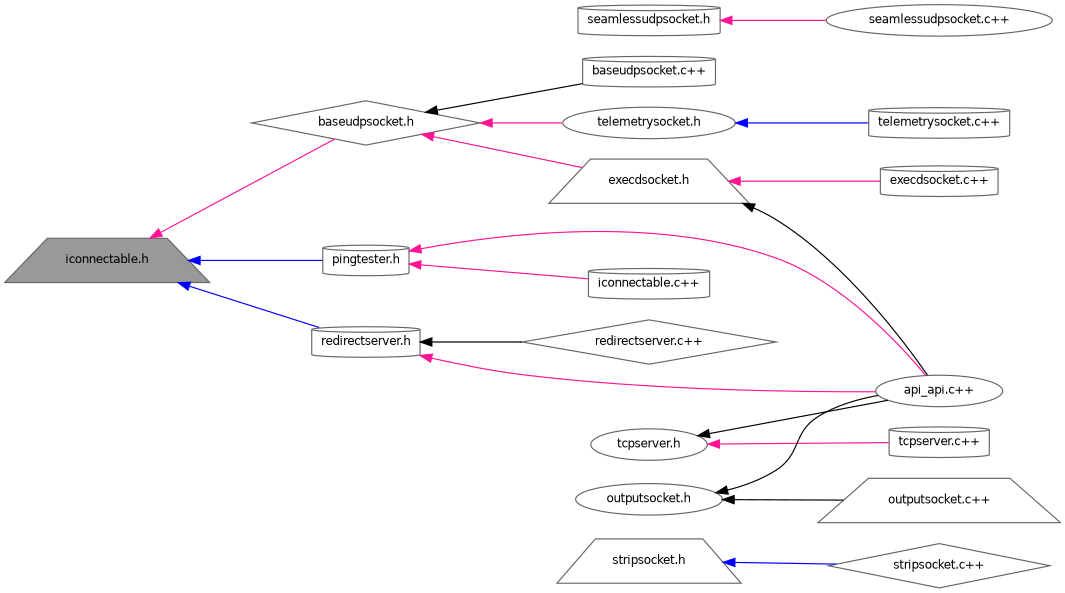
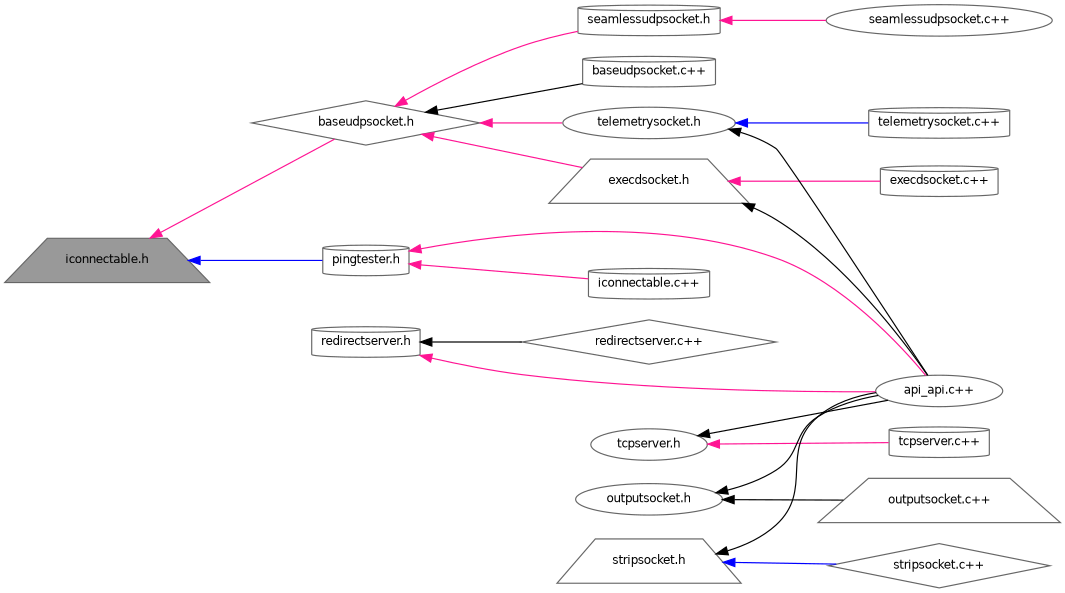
none -> (489, 59)
none -> (842, 245)
(254, 307) -> none
none -> (797, 466)
